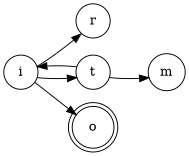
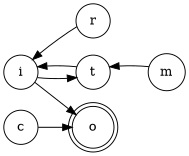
(56, 54) -> (58, 39)
(125, 79) -> (134, 66)
none -> (21, 127)
